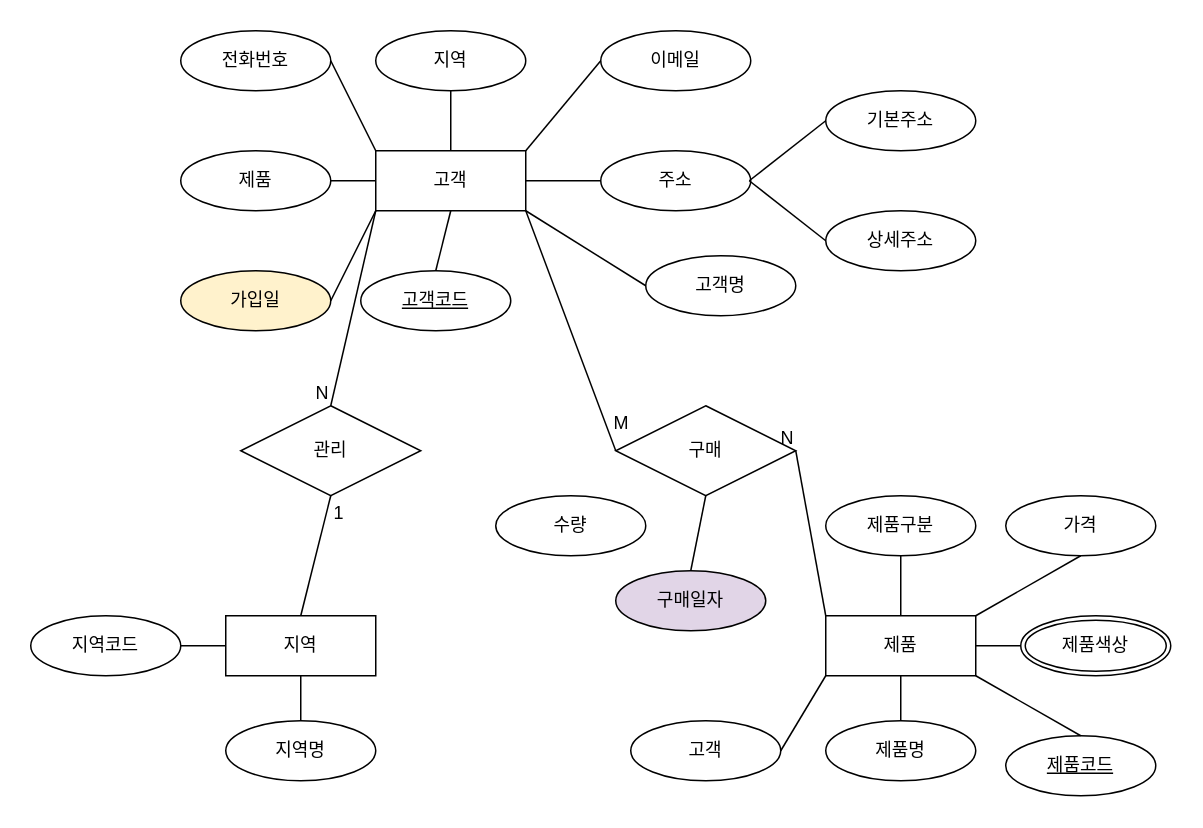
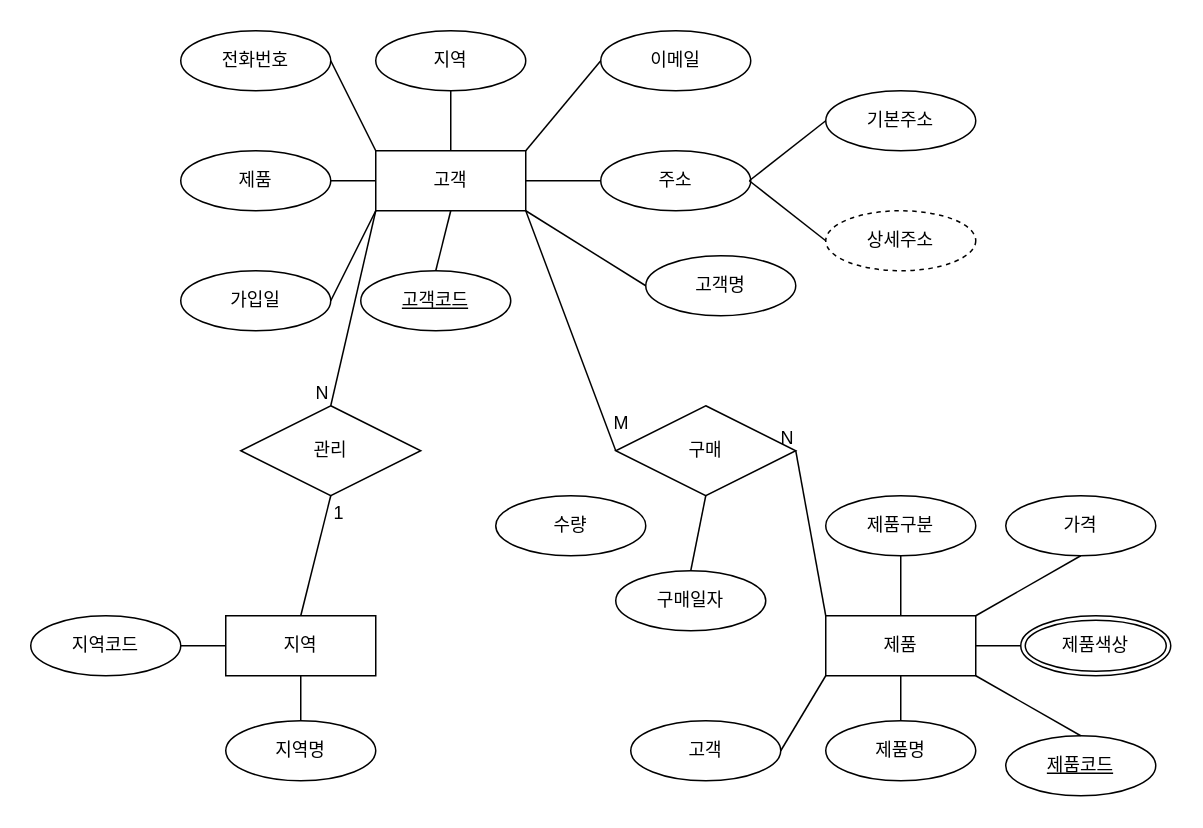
(901, 241) -> (901, 241)
(256, 301) -> (256, 301)
(691, 601) -> (691, 601)
